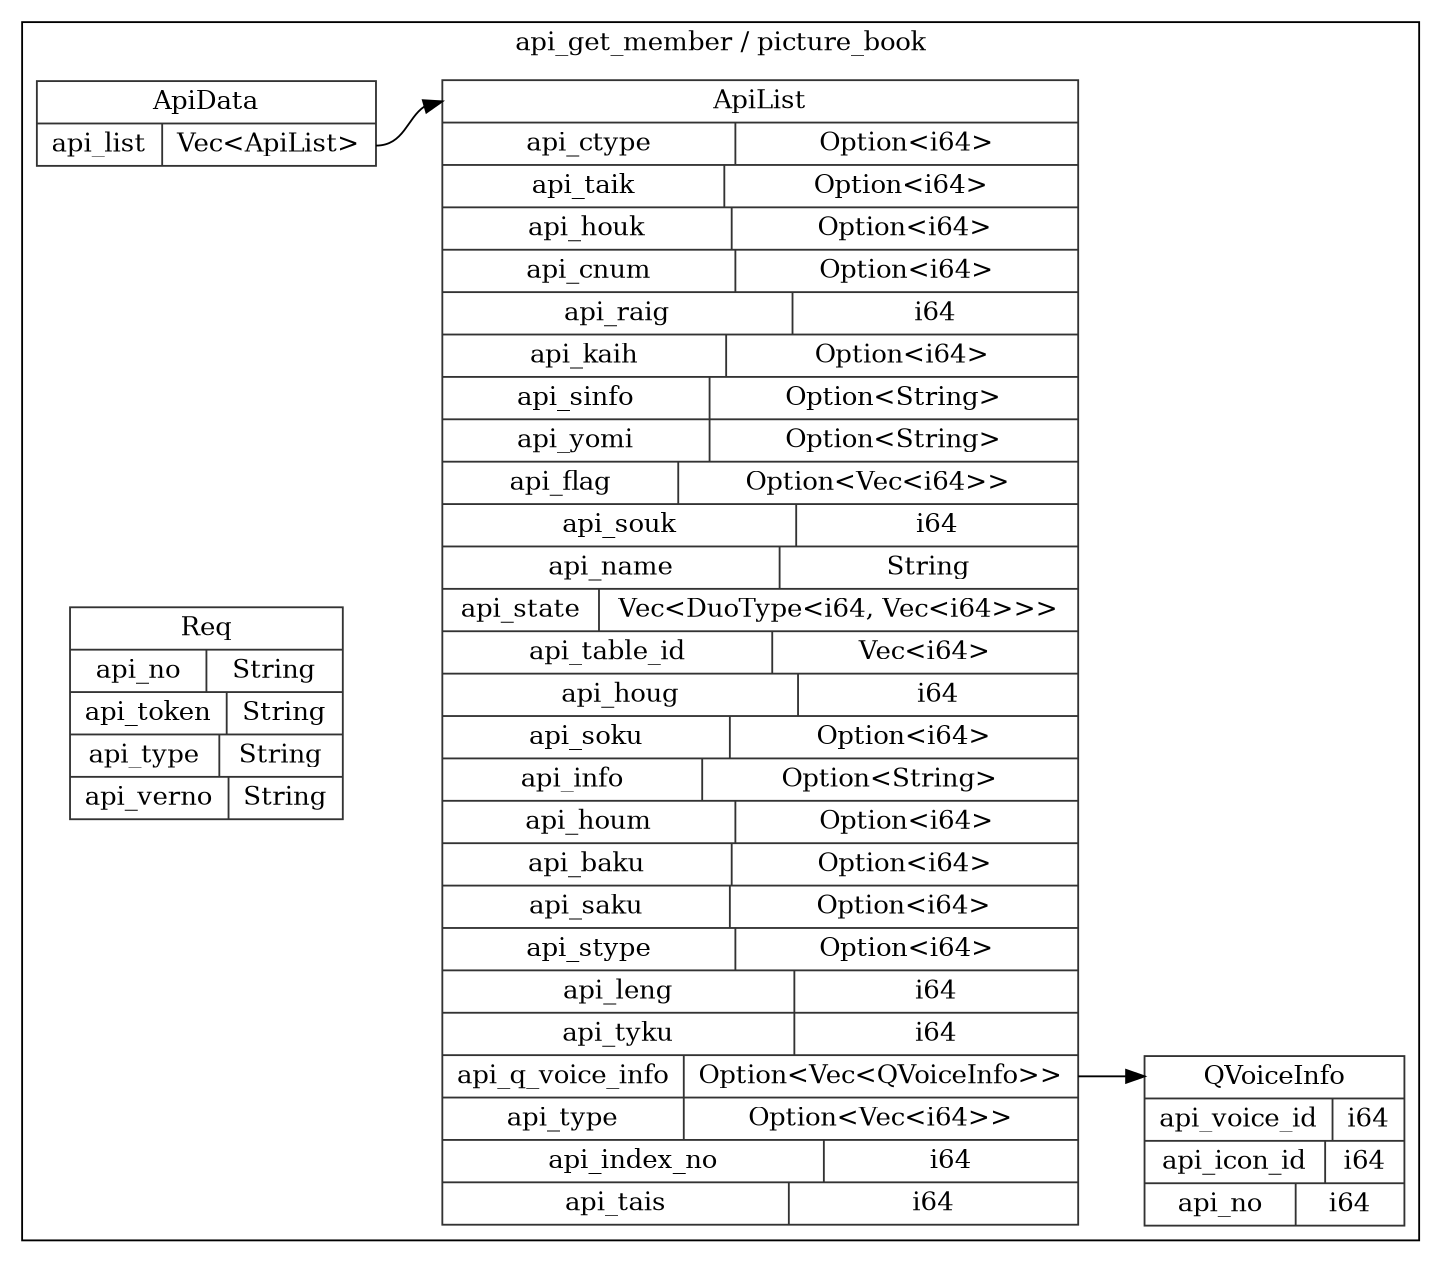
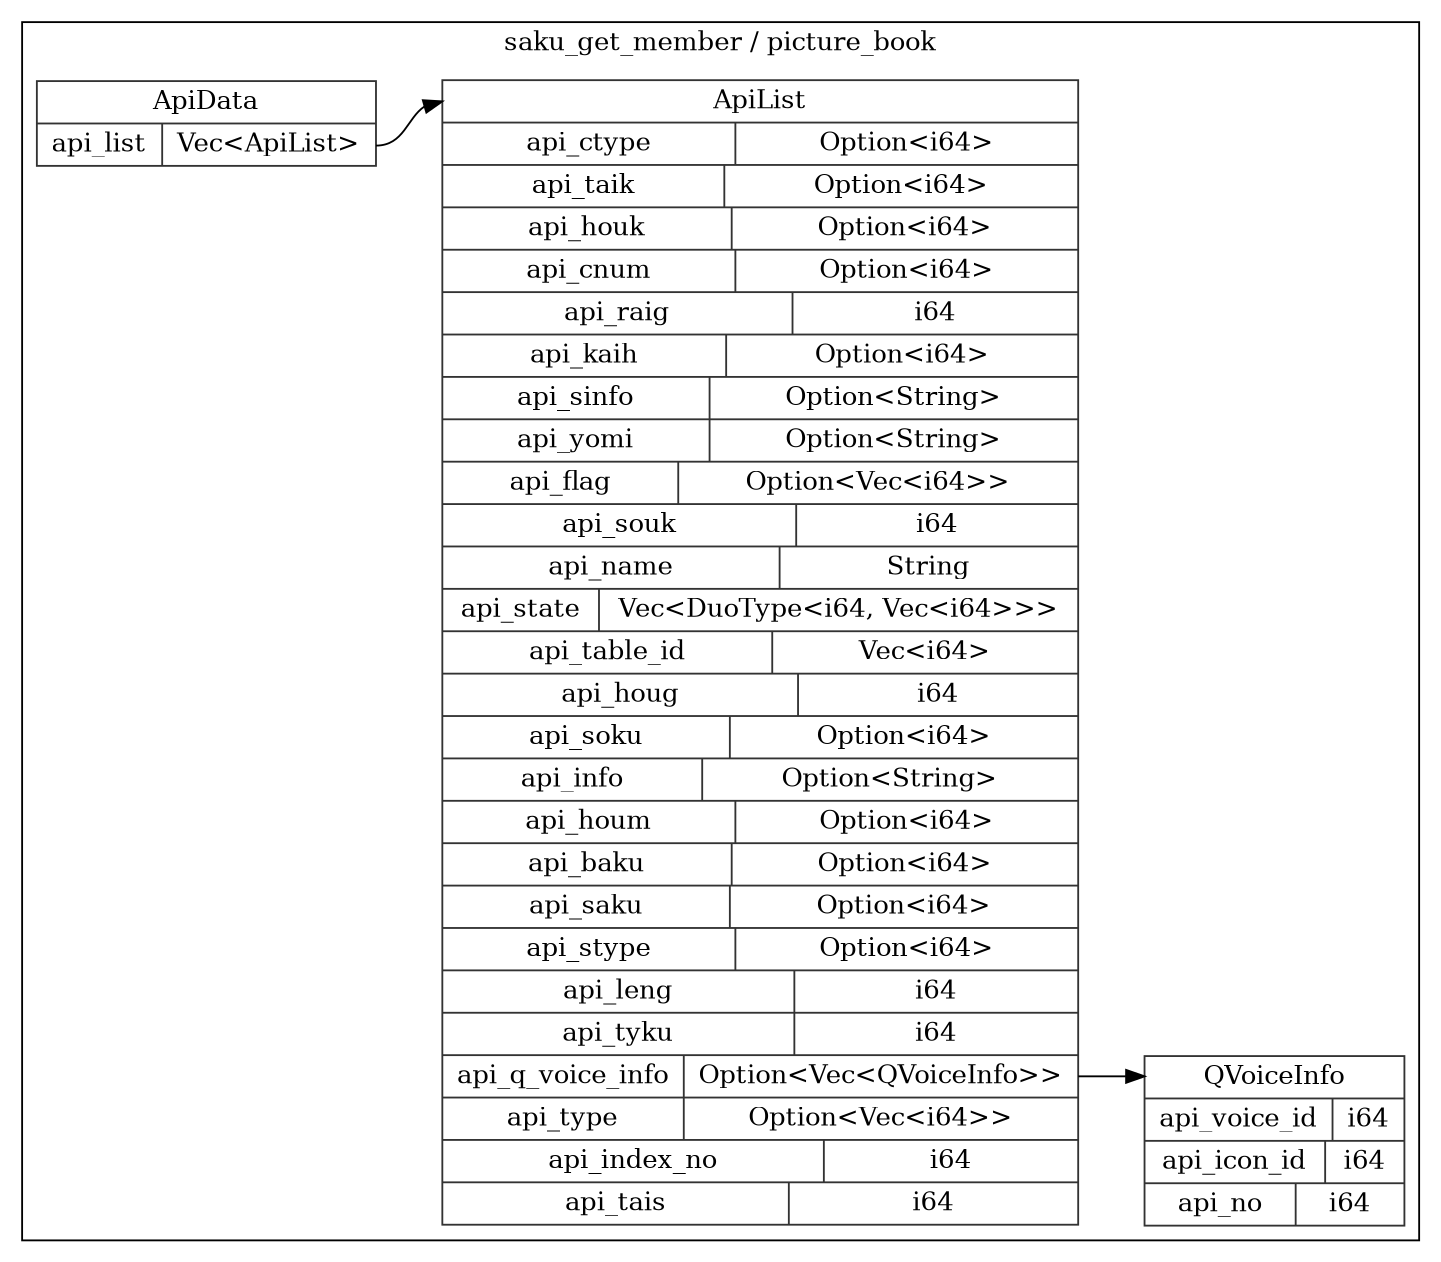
(721, 43) -> (721, 43)
(206, 713) -> none
